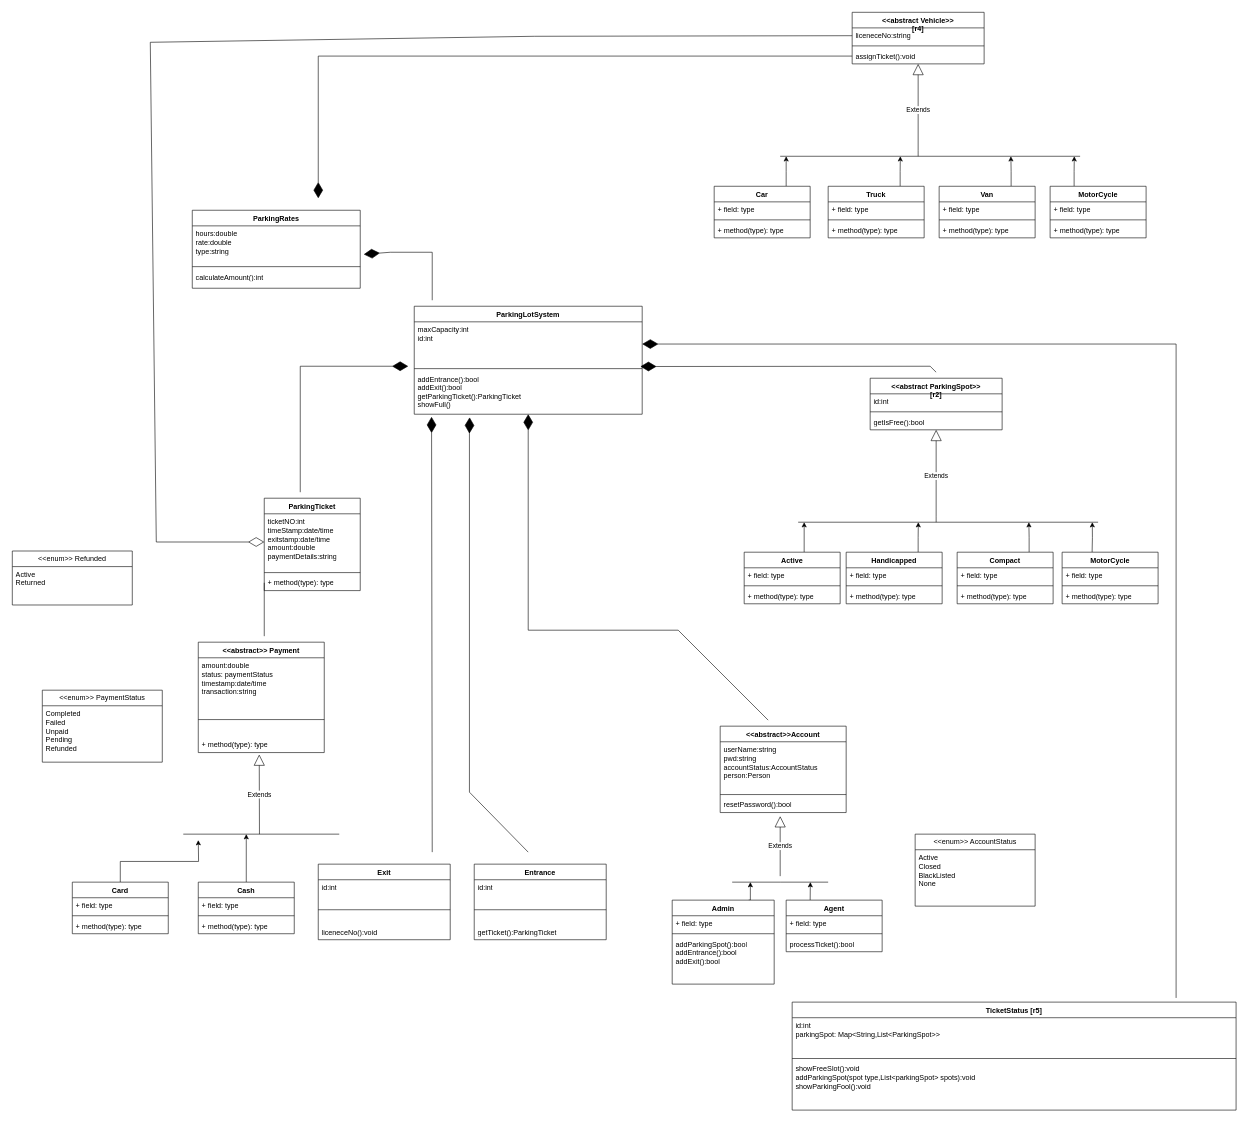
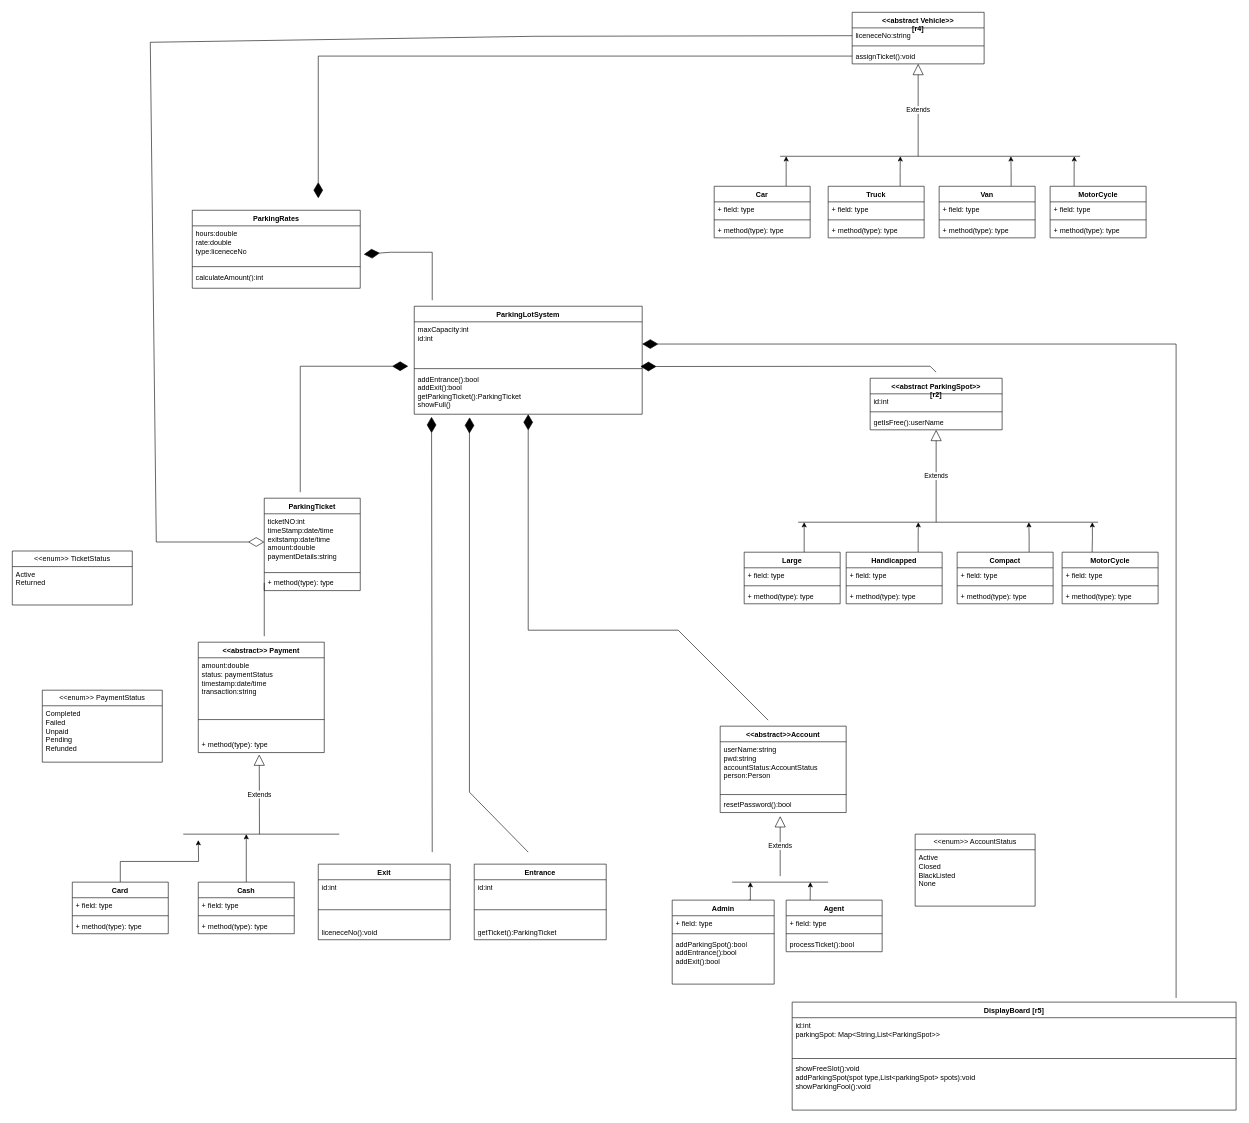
(218, 243) -> (223, 243)
(904, 423) -> (913, 423)
(72, 559) -> (72, 559)
(792, 561) -> (792, 561)
(1014, 1011) -> (1014, 1011)
